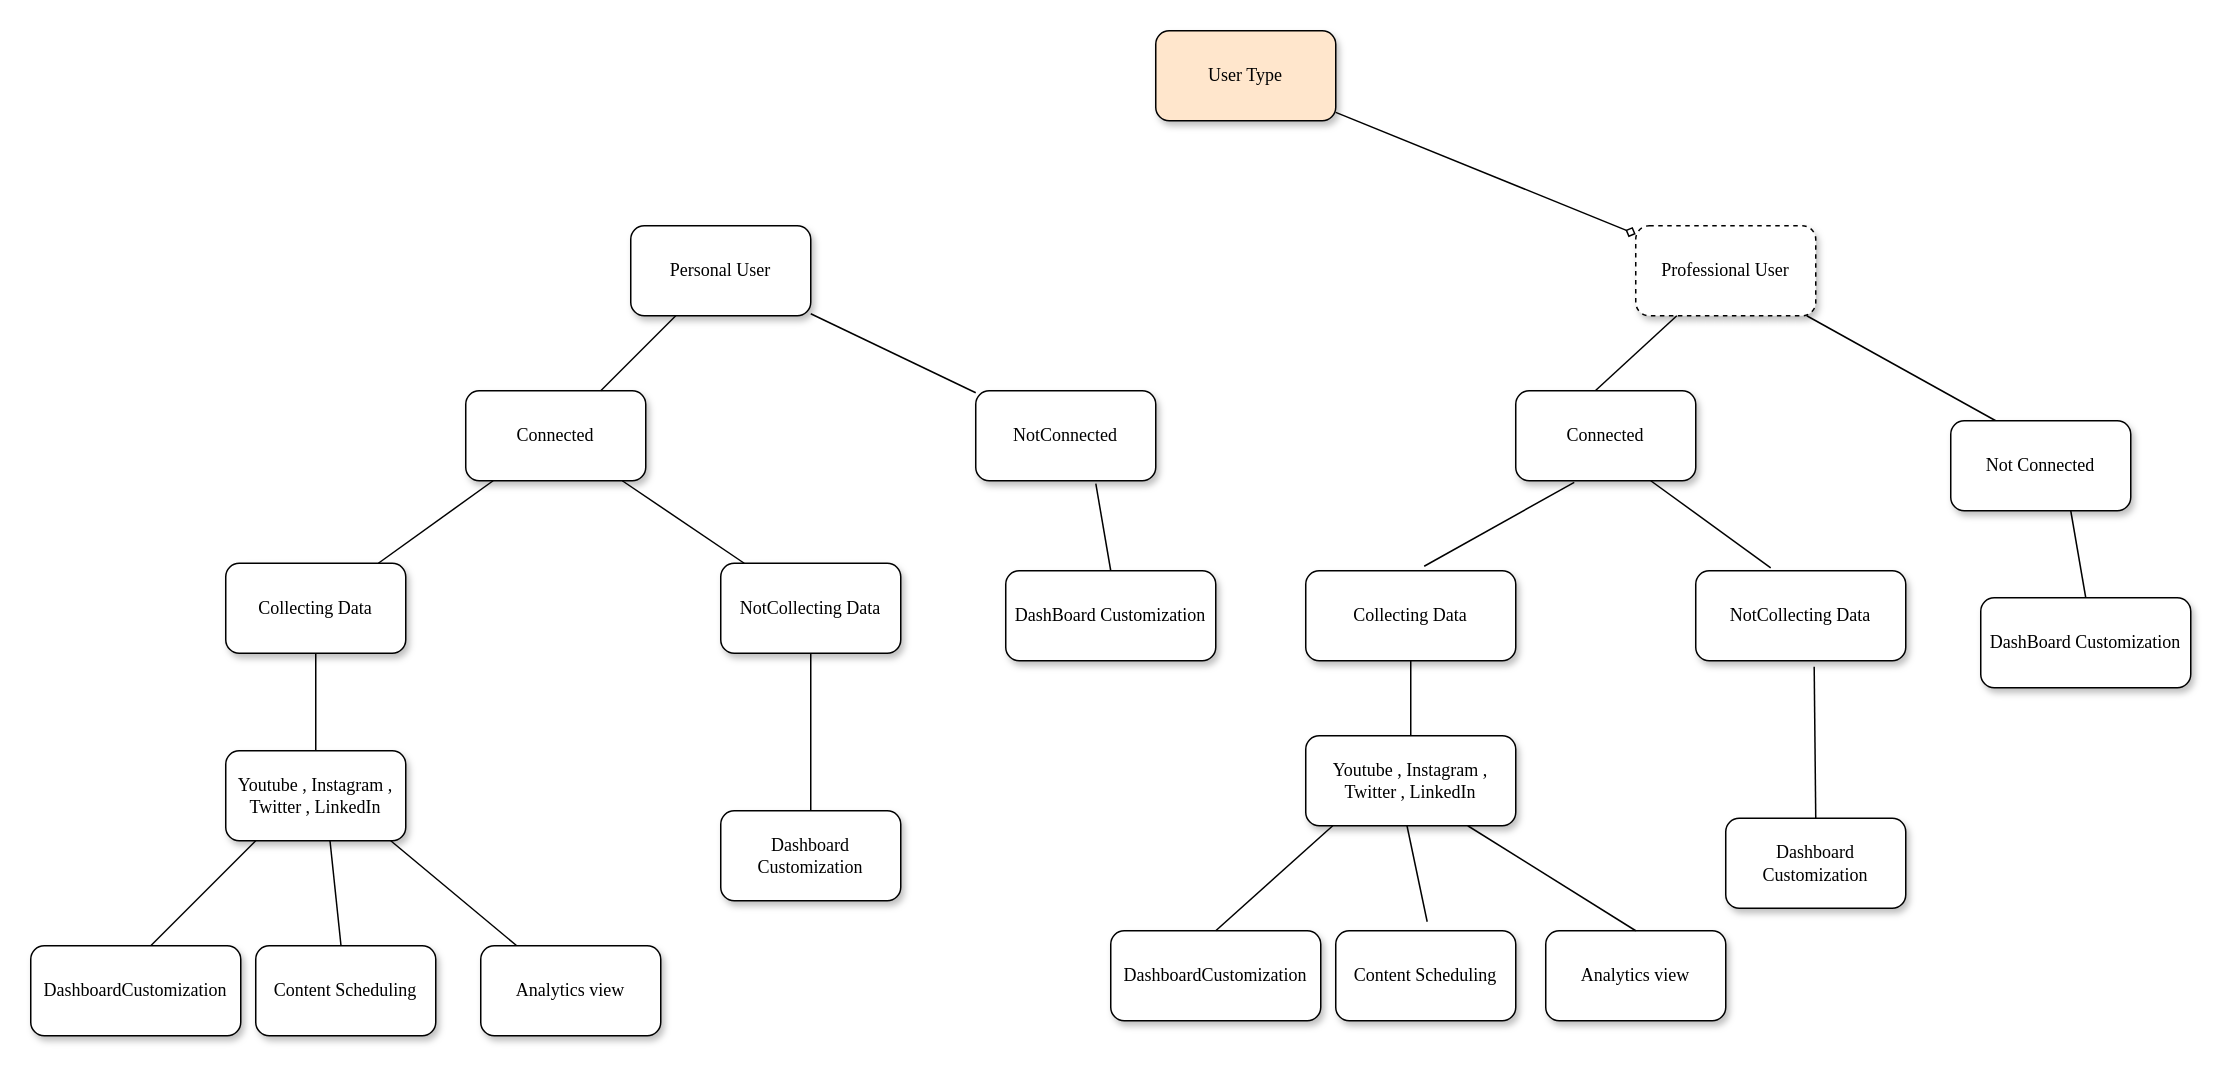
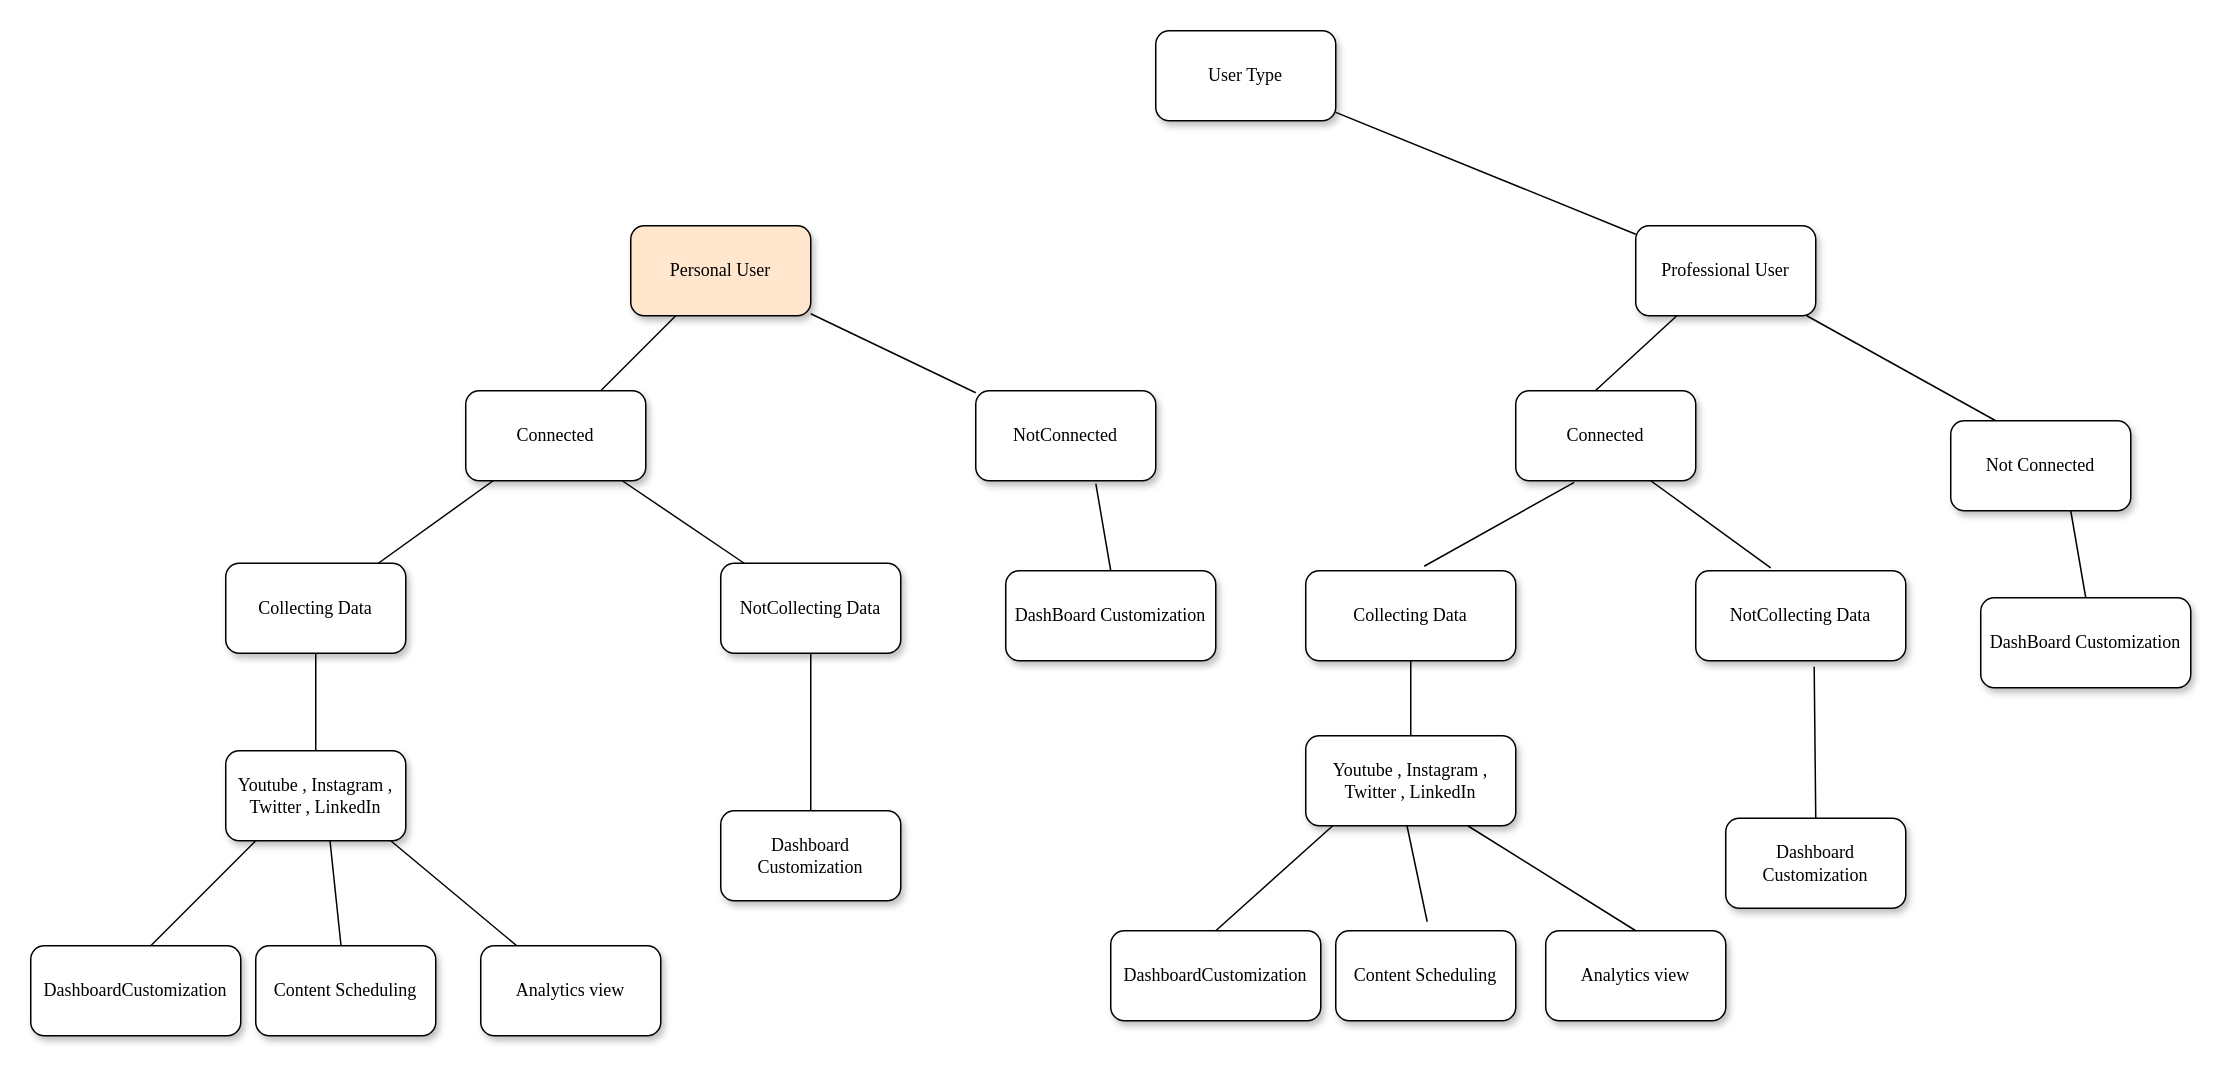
(1246, 76) -> (1246, 76)
(1625, 230) -> (1629, 232)
(721, 271) -> (721, 271)
(1726, 271) -> (1726, 271)
